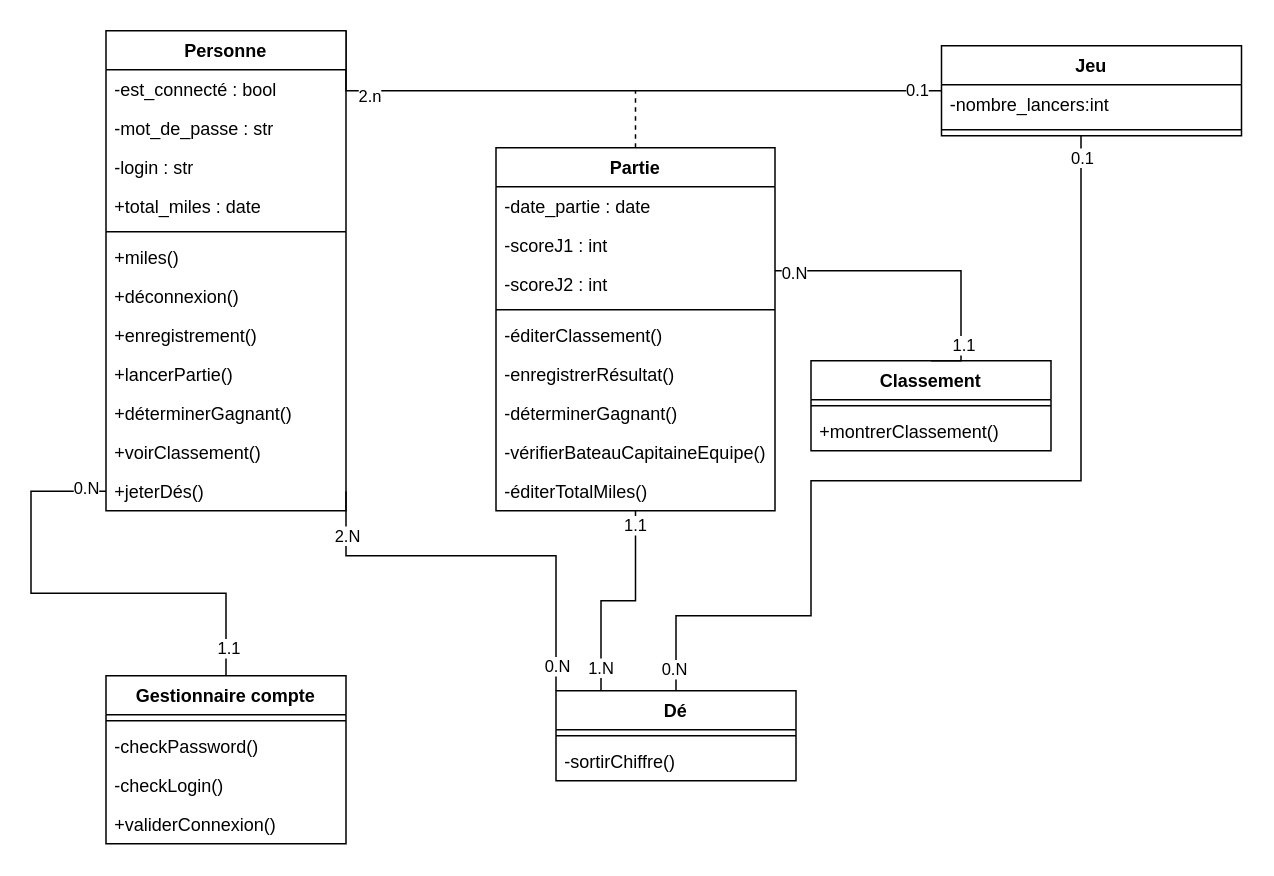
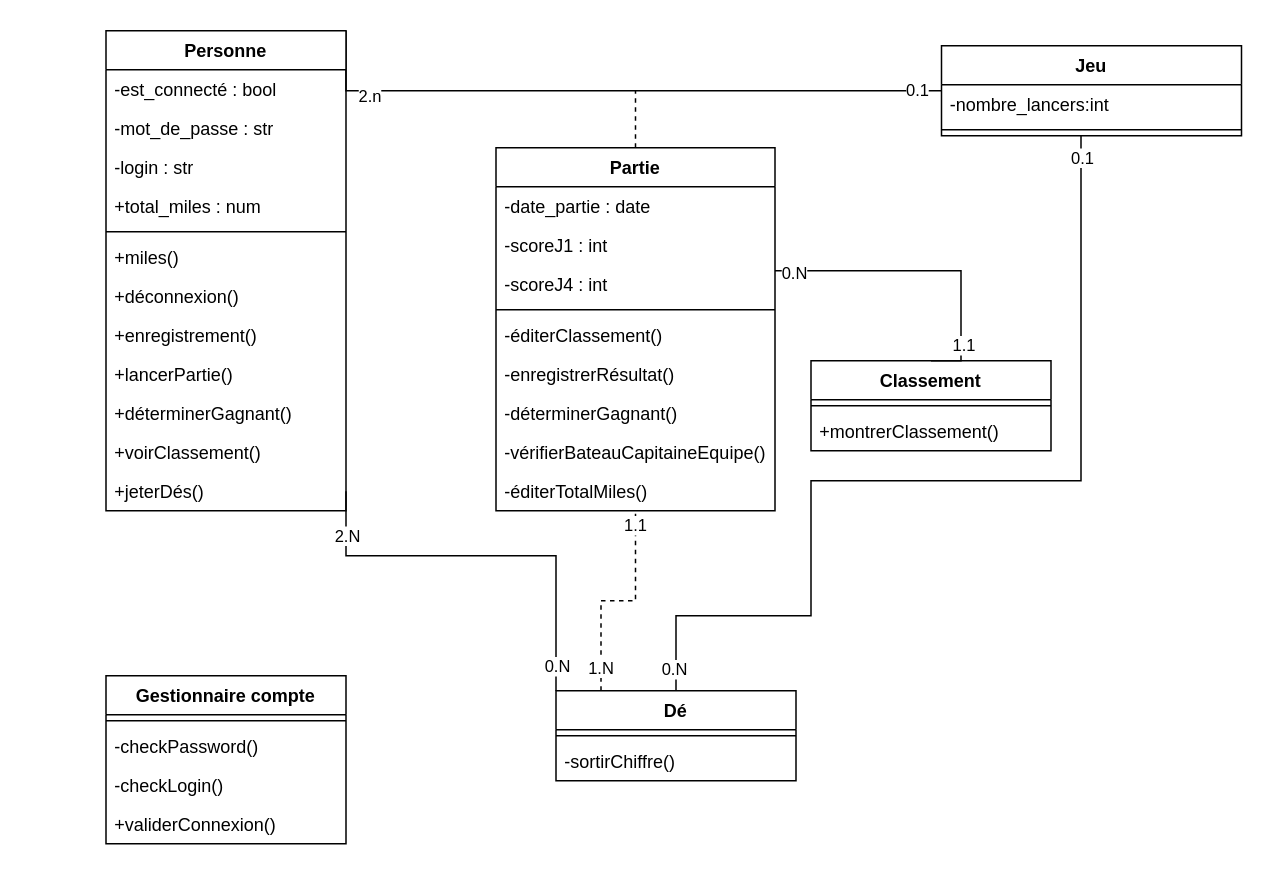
(196, 207) -> (191, 207)
(565, 285) -> (565, 285)
(64, 593) -> none
(622, 601) -> (622, 601)
